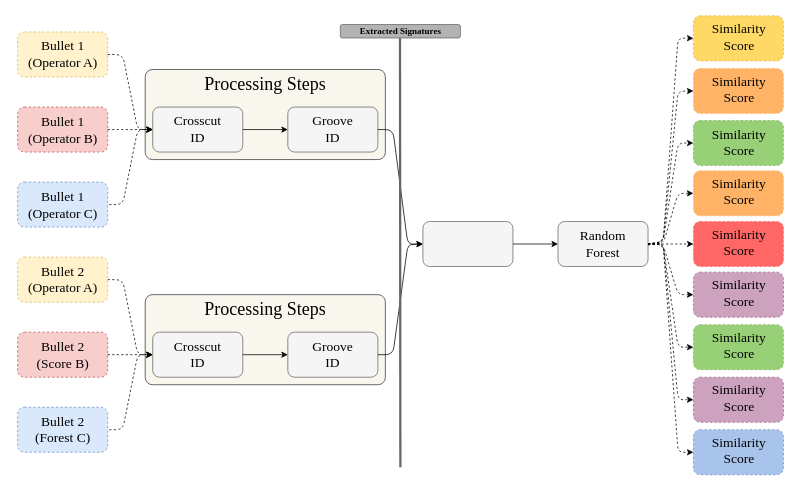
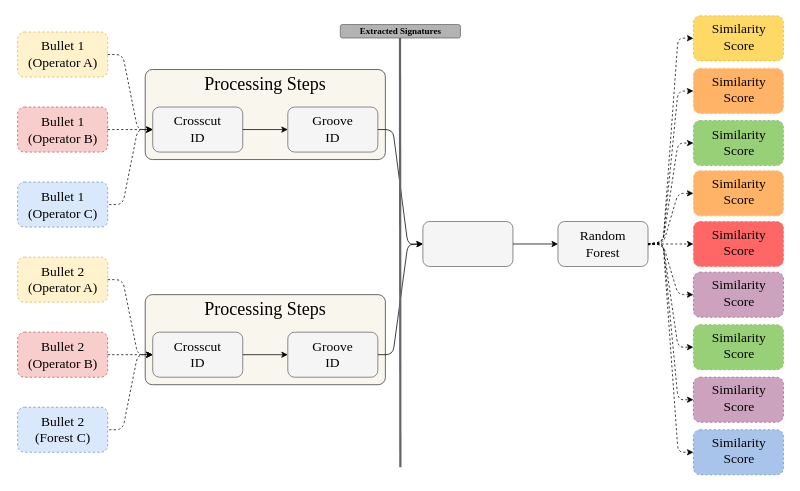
(63, 355) -> (63, 355)
